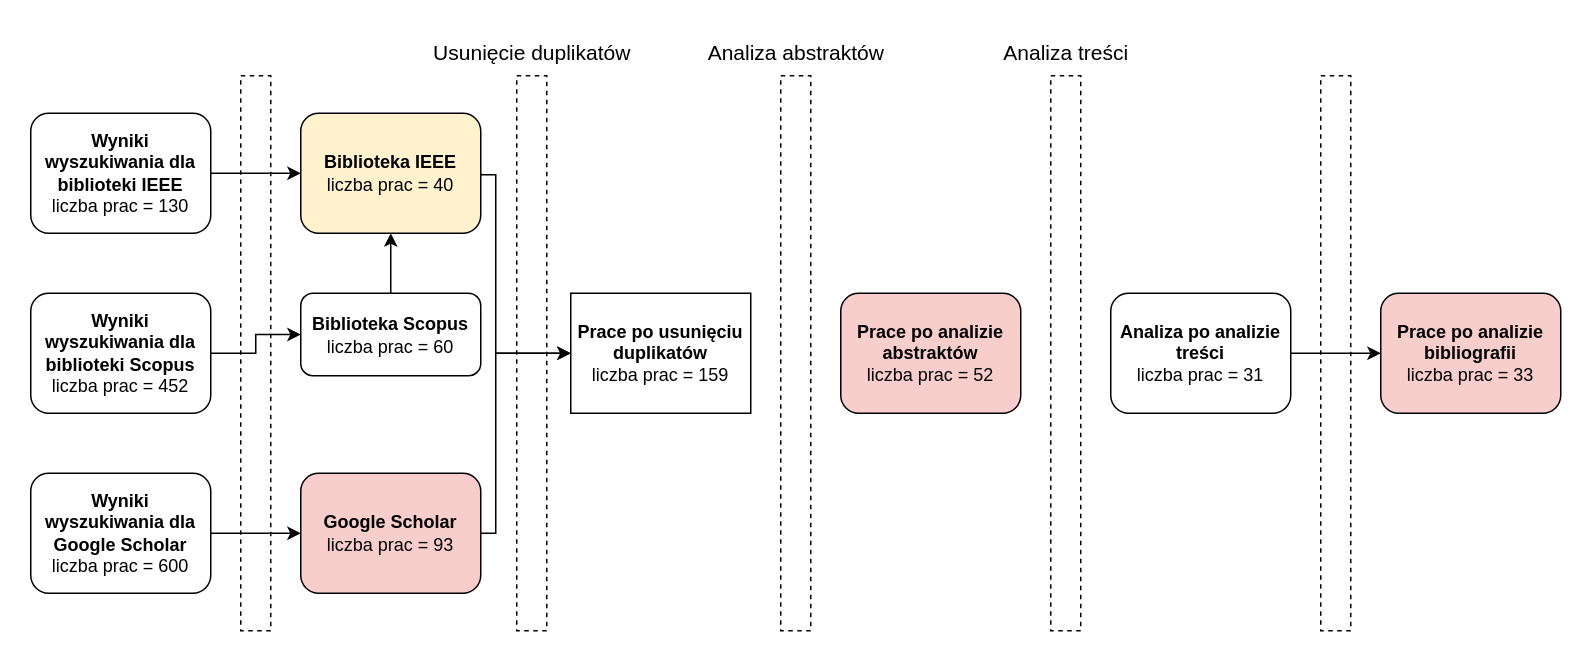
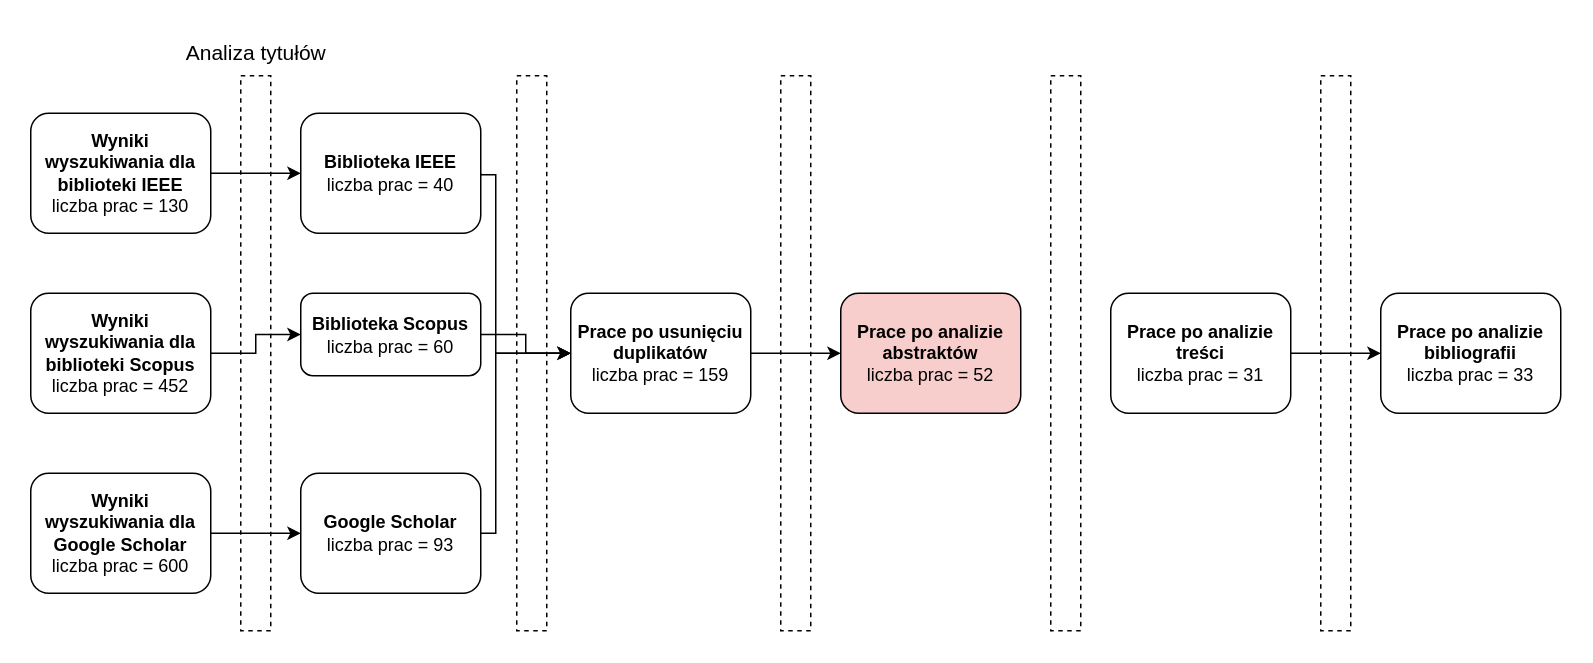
none -> (256, 53)
(532, 53) -> none
(796, 53) -> none
(1066, 53) -> none
(391, 173) -> (391, 173)
(391, 268) -> (511, 335)
(661, 353) -> (661, 353)
none -> (791, 353)
(1201, 353) -> (1201, 353)
(1471, 353) -> (1471, 353)
(391, 533) -> (391, 533)
(481, 533) -> (565, 353)
